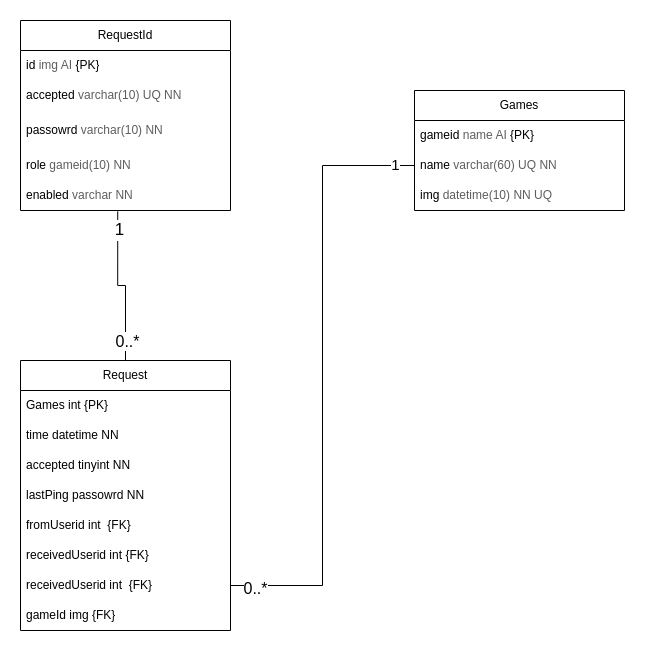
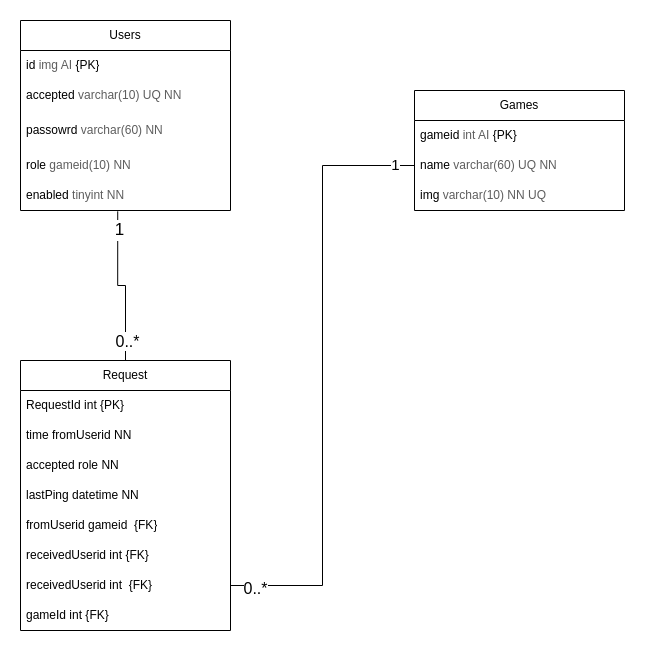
(126, 36) -> (126, 36)
(104, 131) -> (104, 131)
(480, 136) -> (475, 136)
(85, 196) -> (82, 196)
(491, 196) -> (490, 196)
(69, 406) -> (82, 406)
(74, 436) -> (81, 436)
(84, 466) -> (76, 466)
(87, 496) -> (86, 496)
(87, 526) -> (98, 526)
(72, 616) -> (72, 616)
